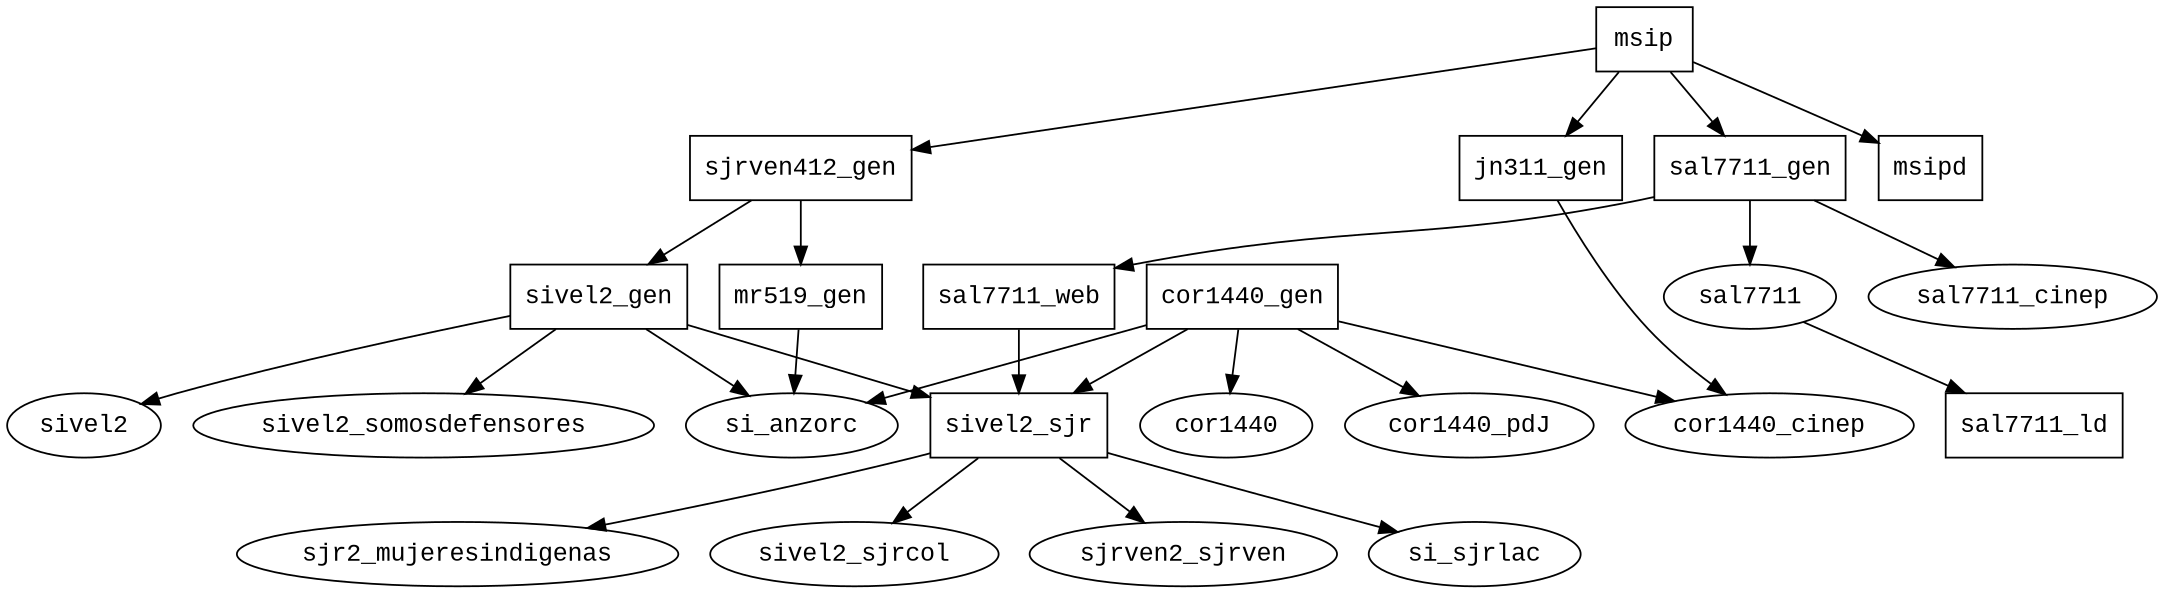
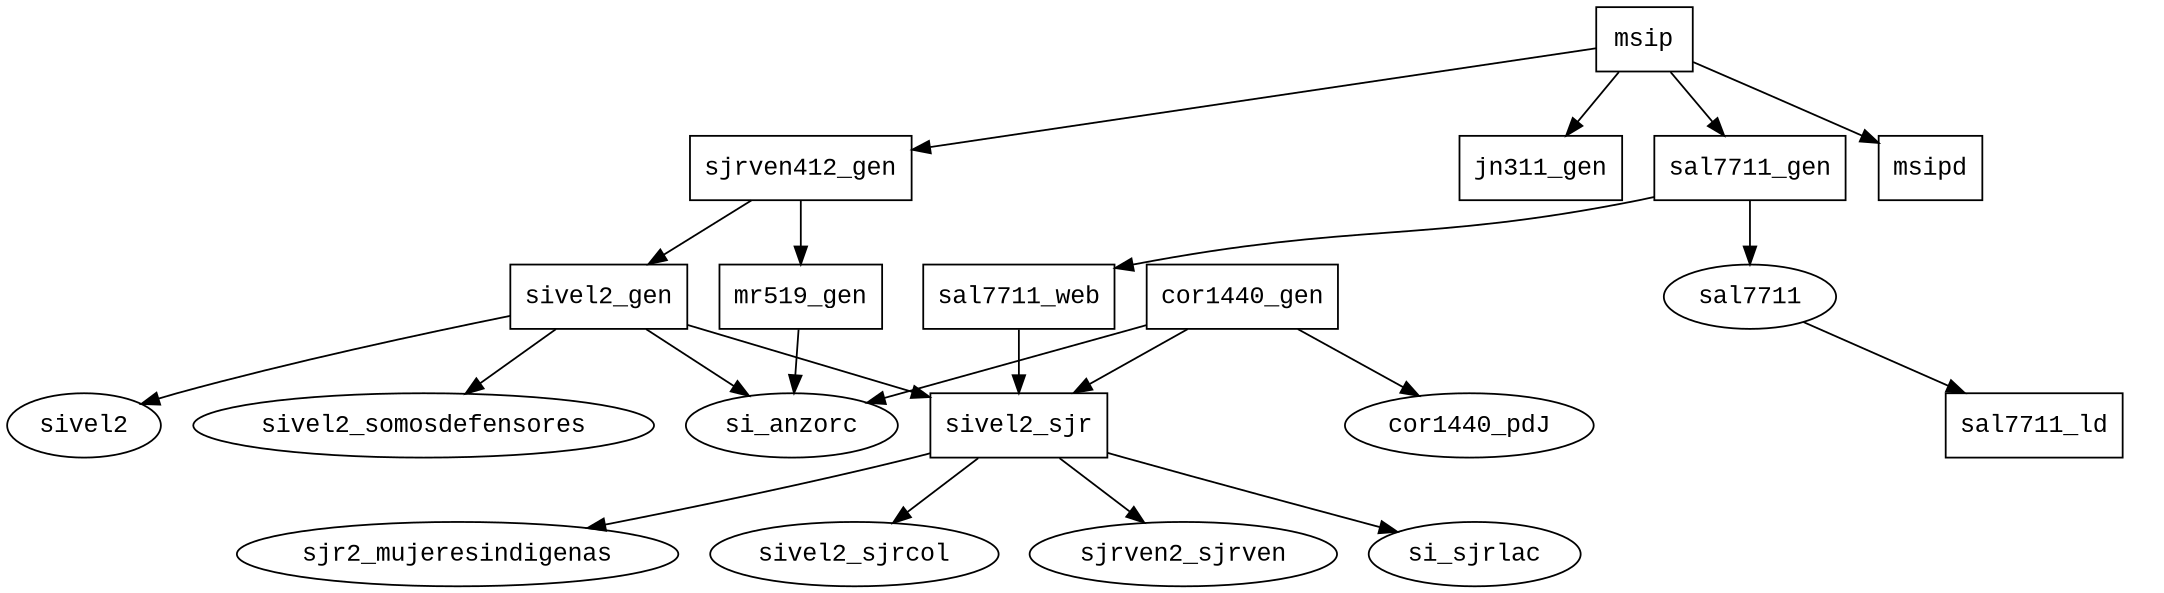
(2013, 297) -> none
(1226, 425) -> none
(1770, 425) -> none
